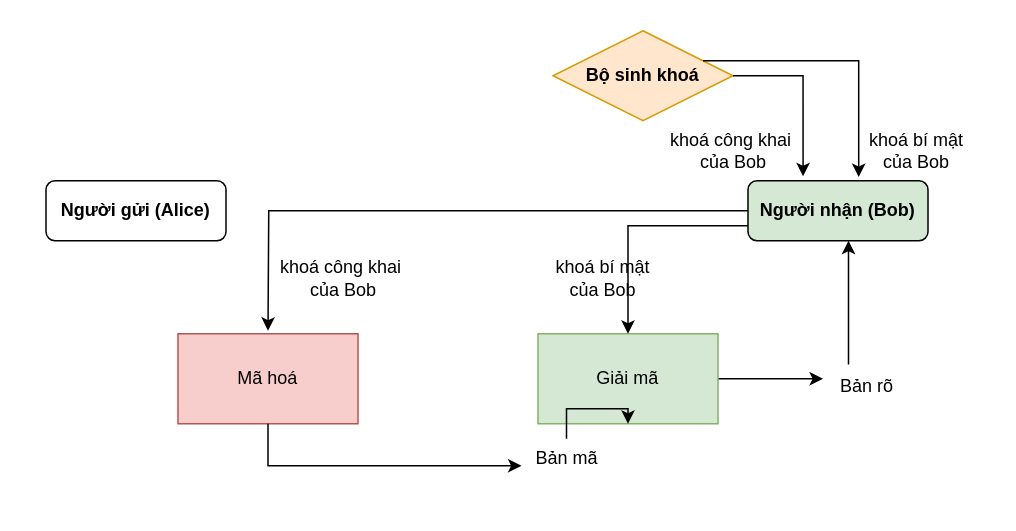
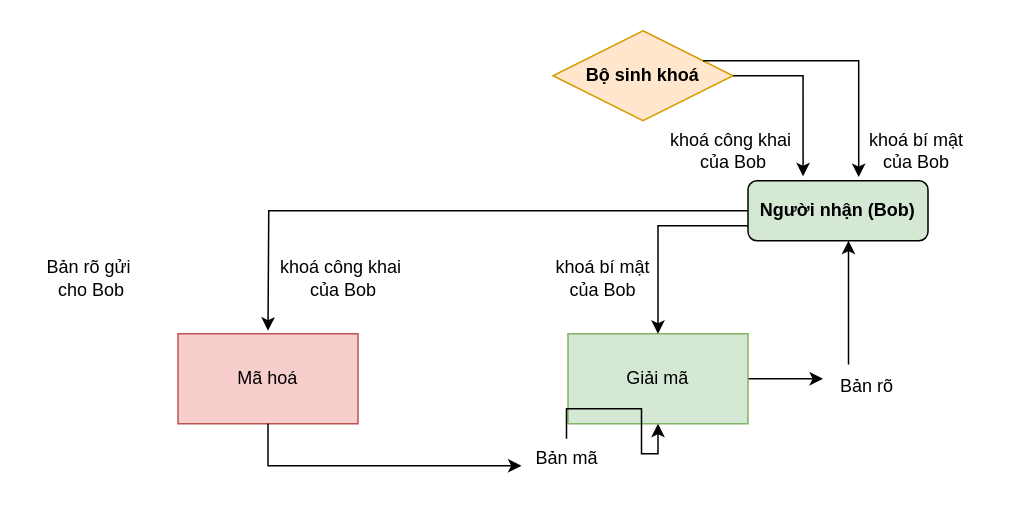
(136, 211) -> none
none -> (91, 278)
(628, 379) -> (658, 379)
